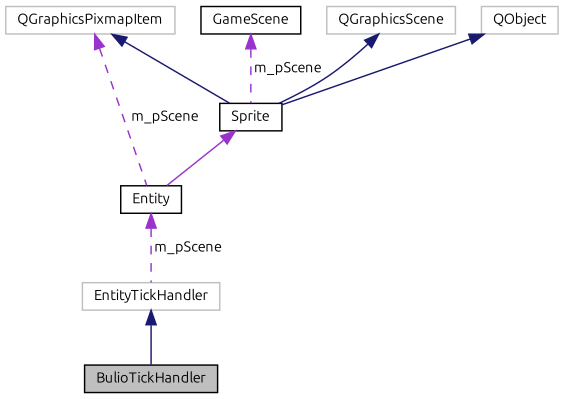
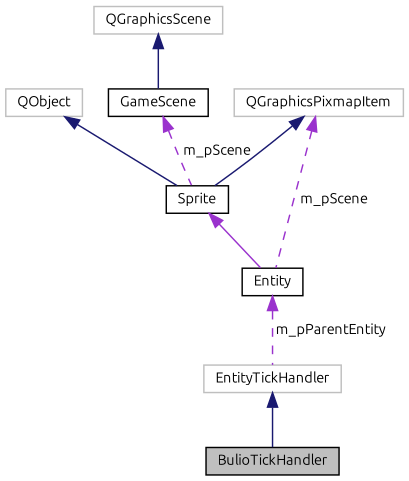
(326, 78) -> (158, 69)
(187, 248) -> (330, 330)
